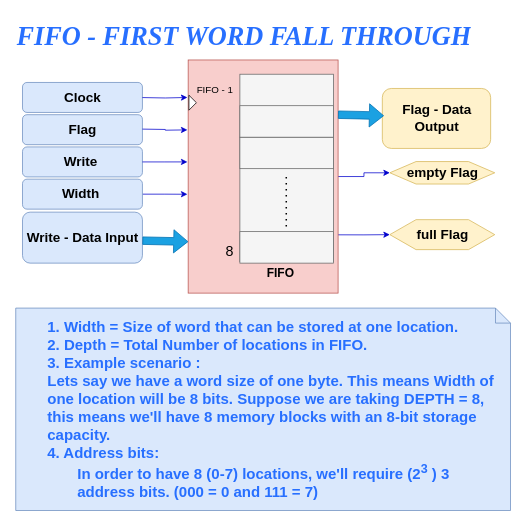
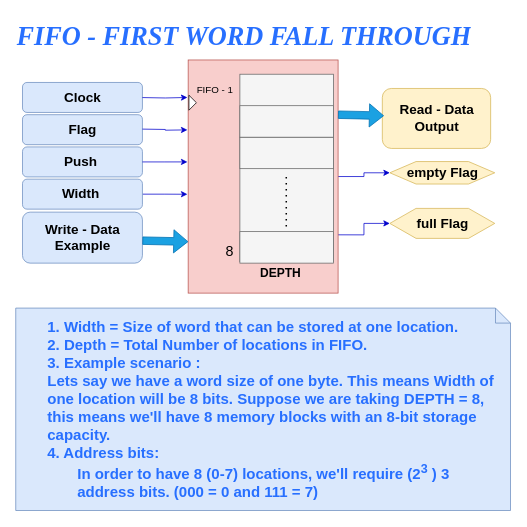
(437, 118) -> (437, 118)
(83, 162) -> (83, 162)
(443, 234) -> (443, 223)
(83, 237) -> (83, 237)
(281, 273) -> (281, 273)
